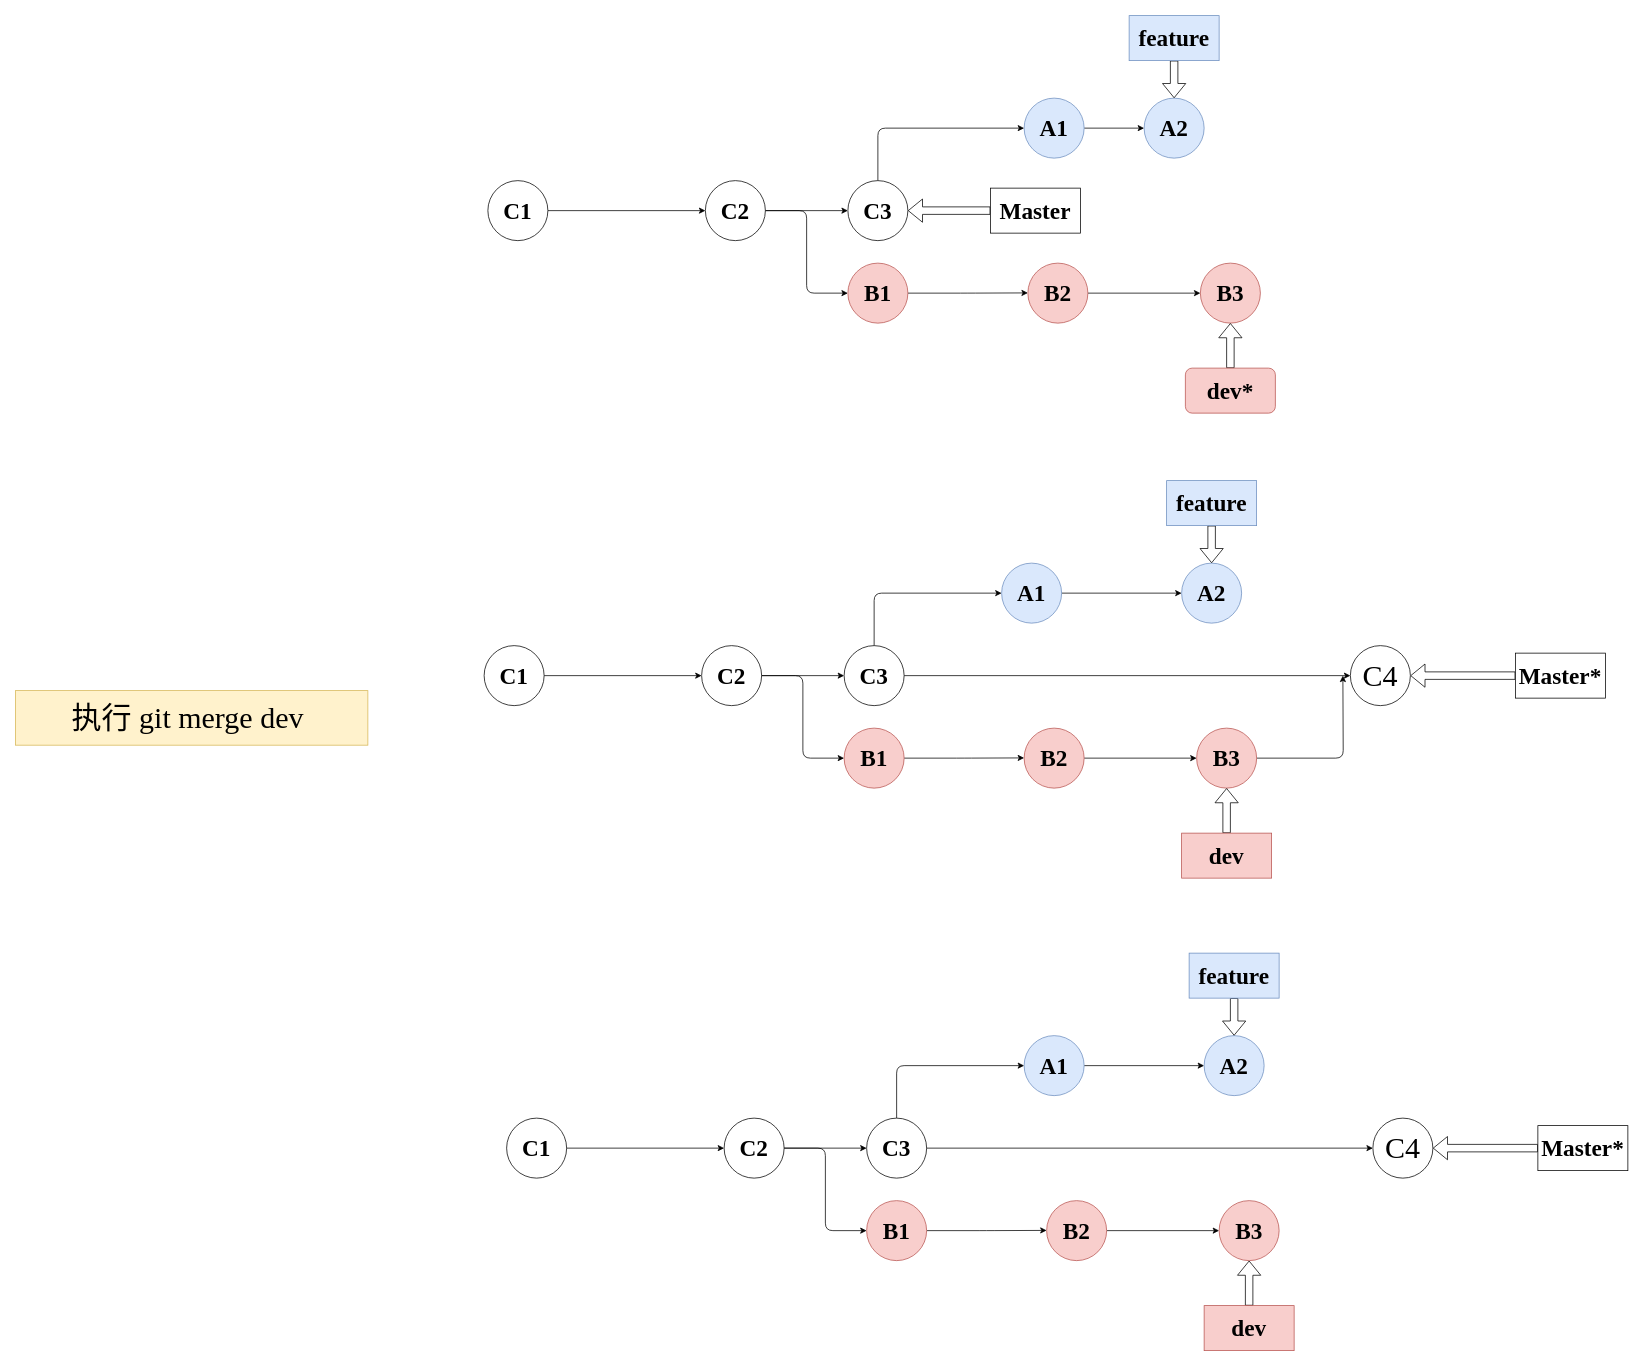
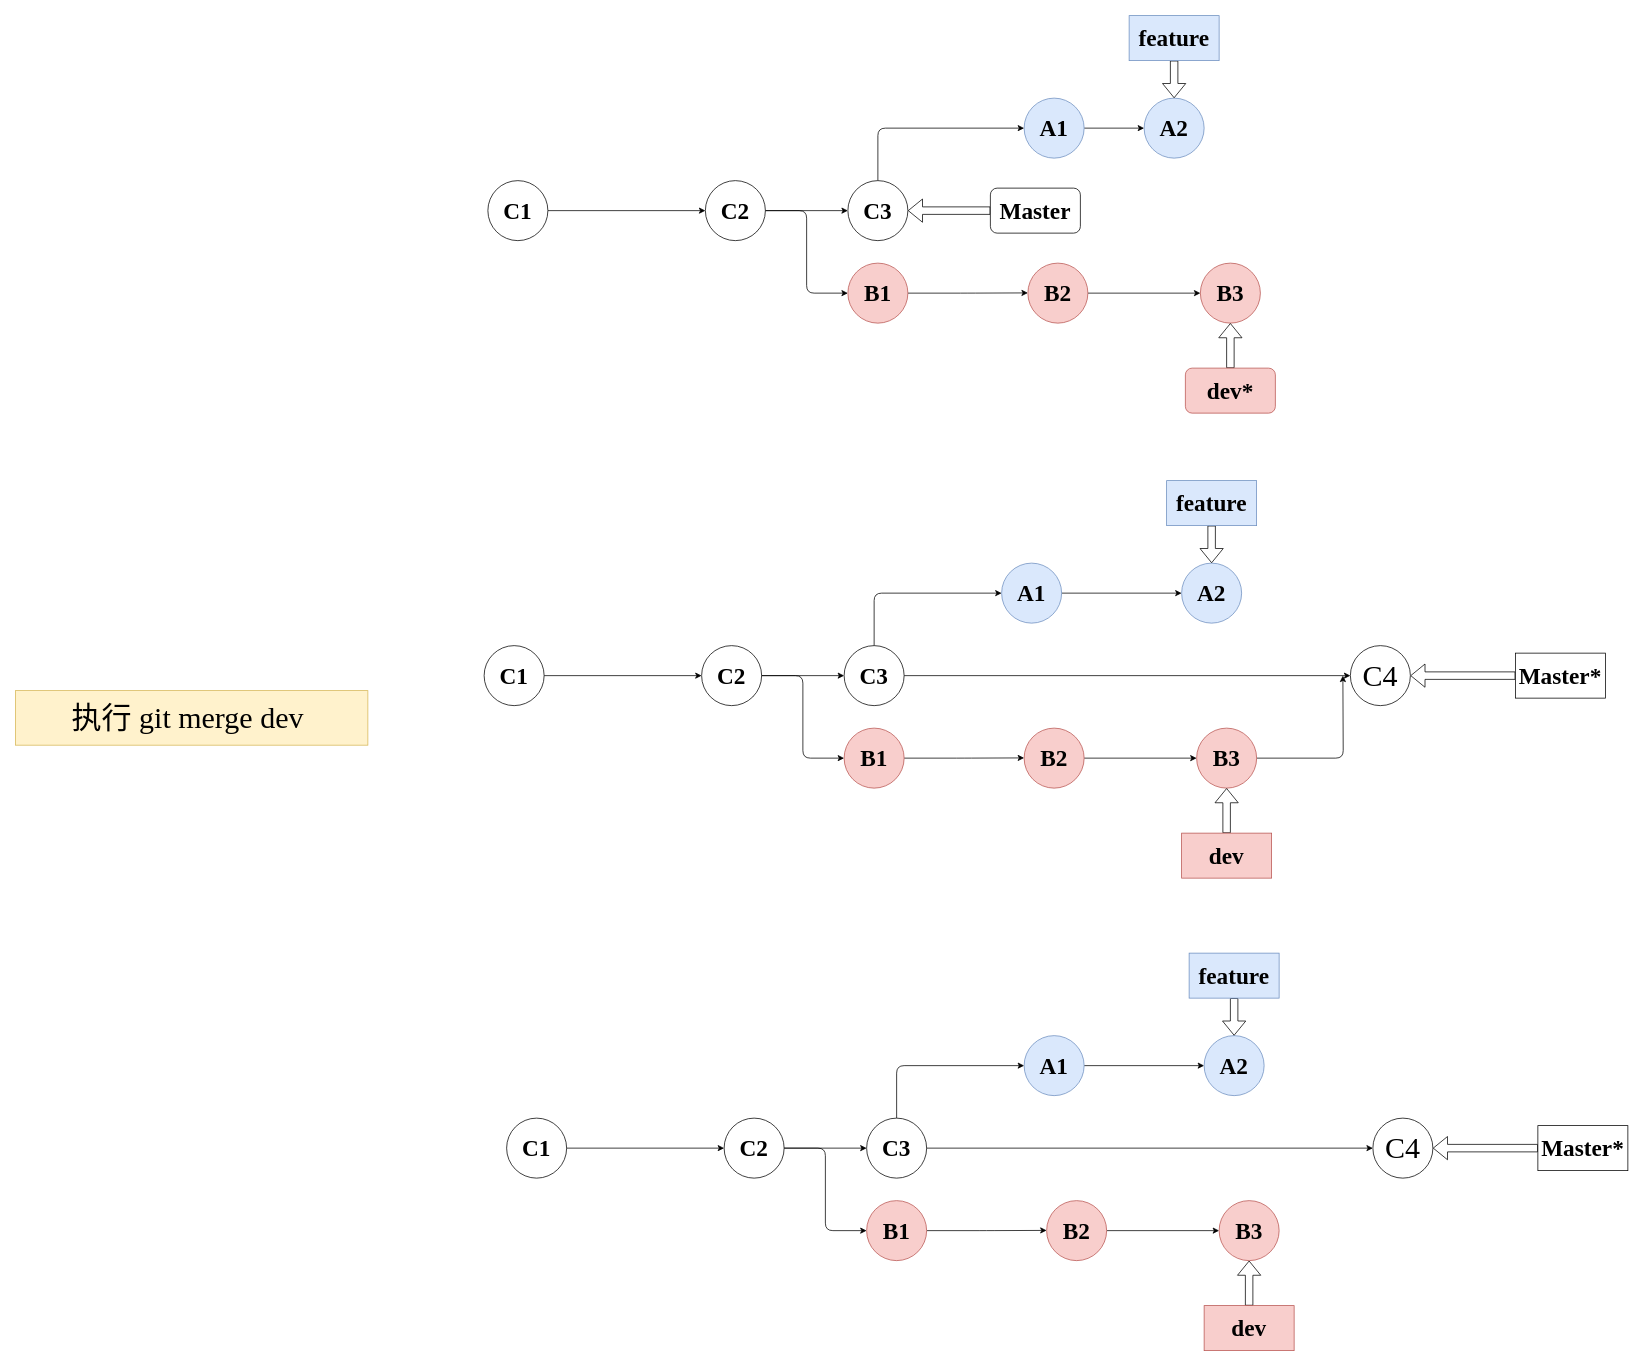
(1035, 210) -> (1035, 210)
